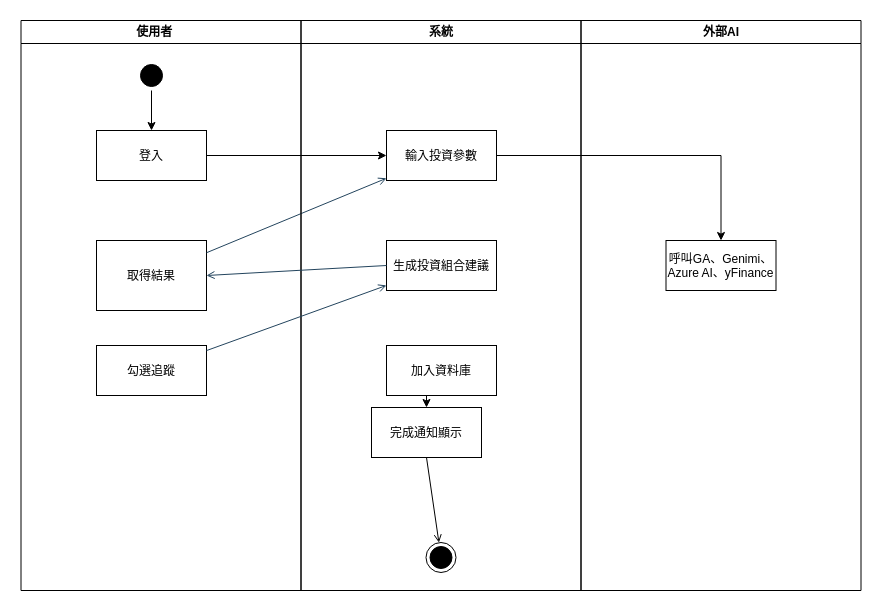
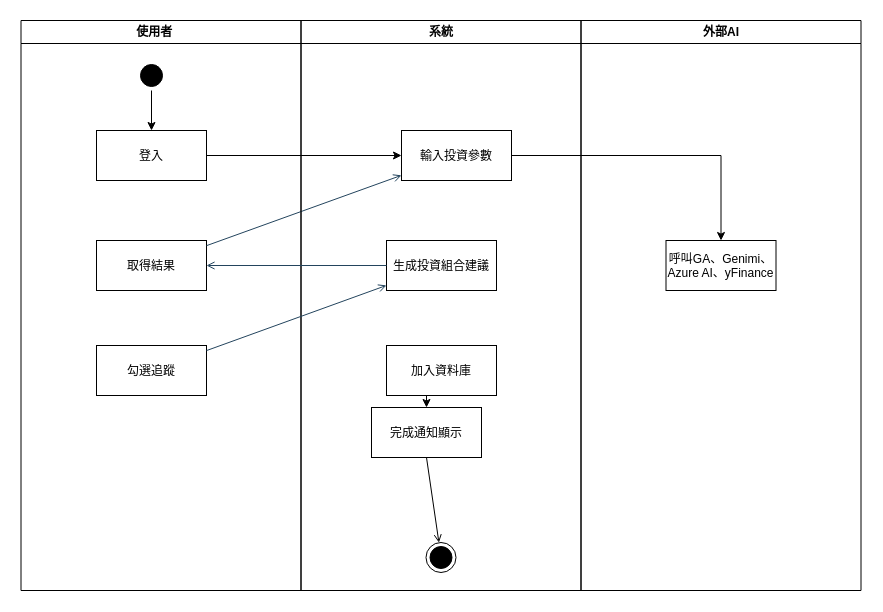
(442, 156) -> (457, 156)
(152, 276) -> (152, 266)
